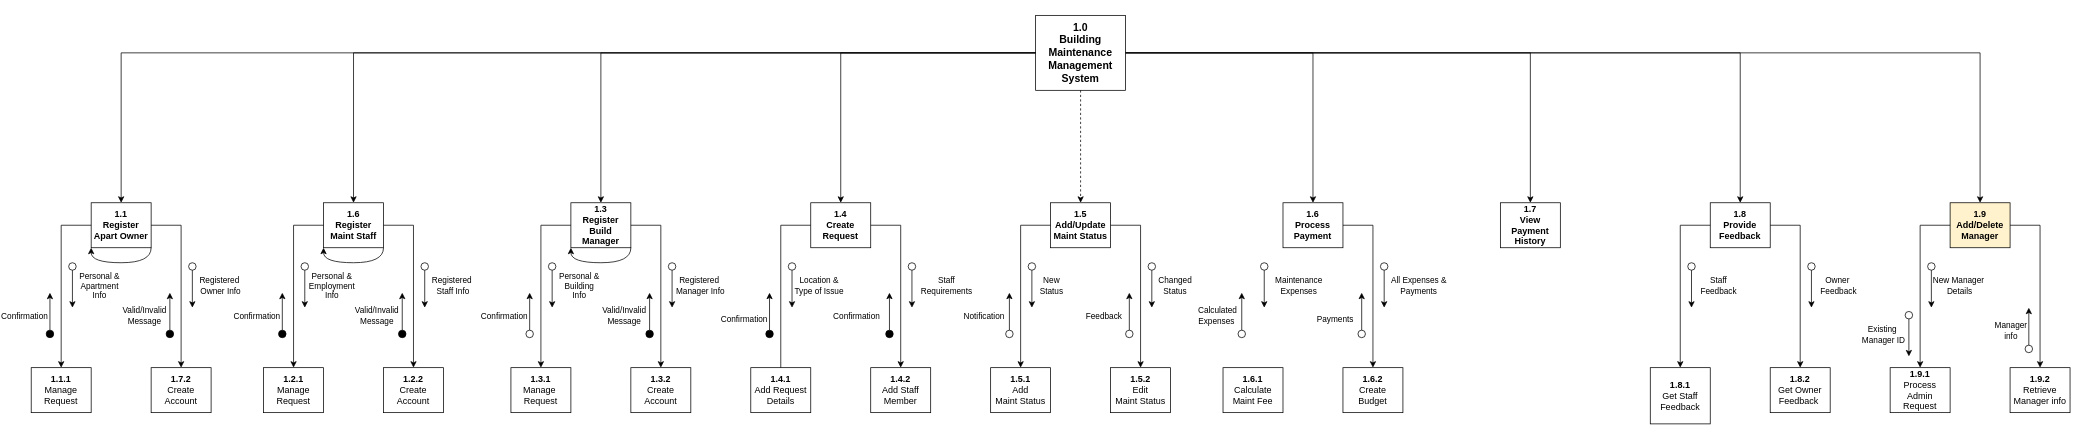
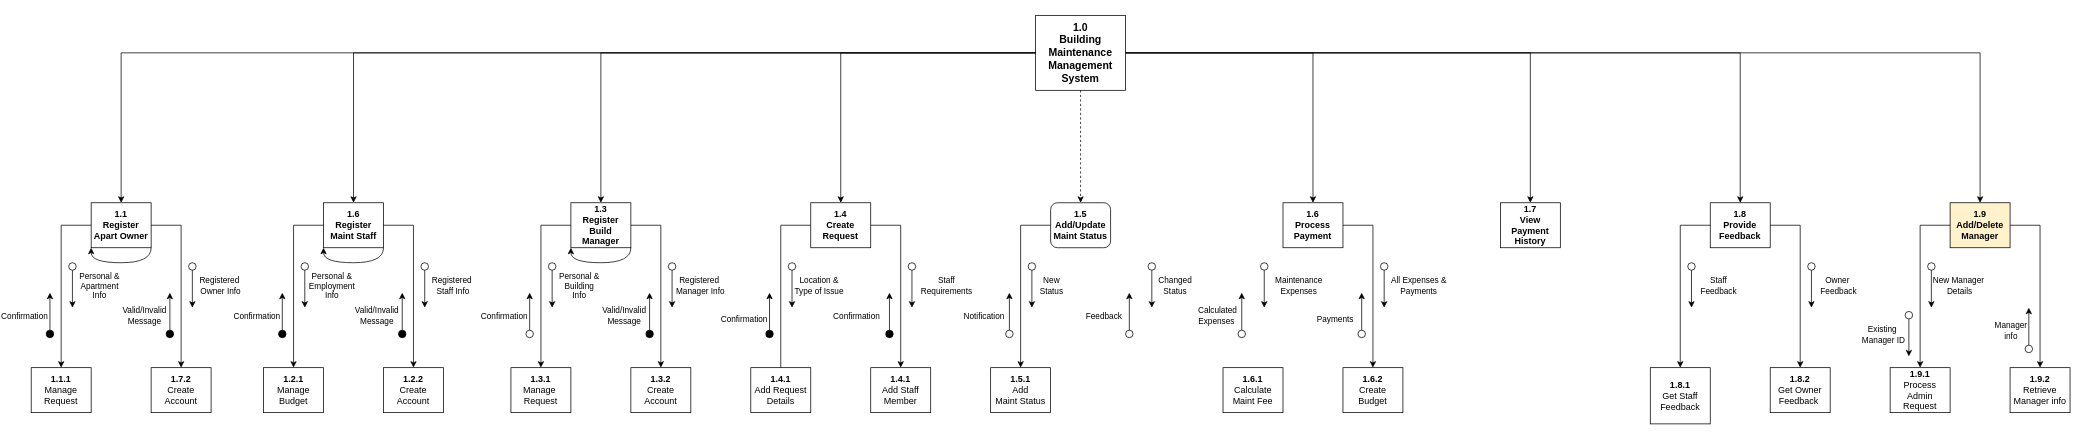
(1080, 225) -> (1080, 225)
(1140, 279) -> none
(293, 390) -> (293, 390)
(900, 390) -> (900, 390)
(1140, 390) -> none
